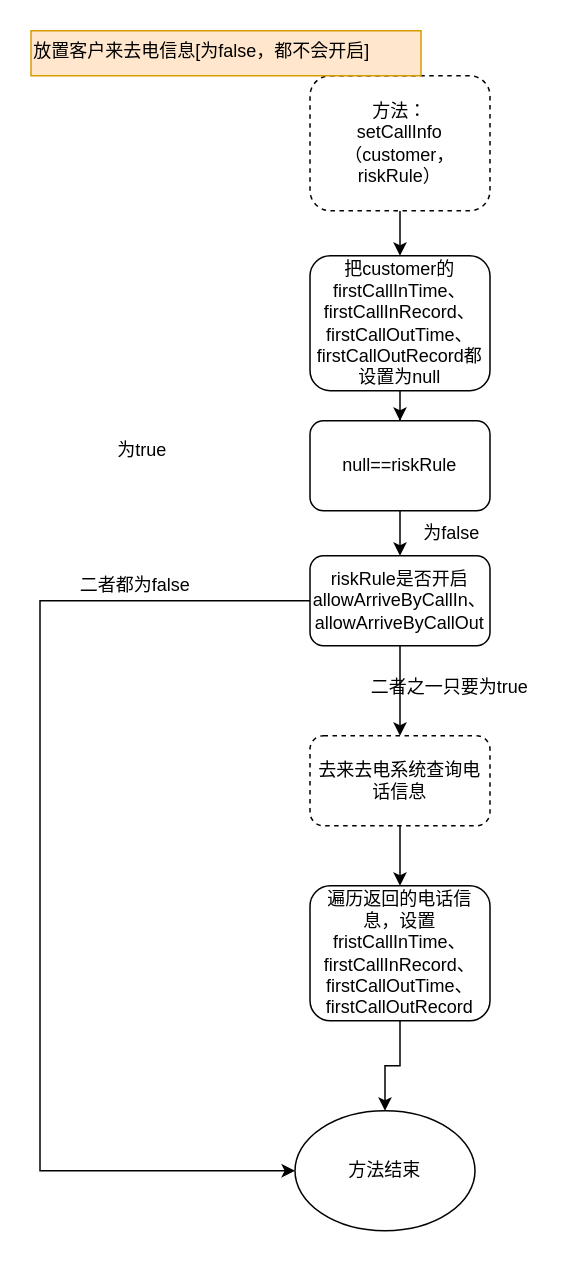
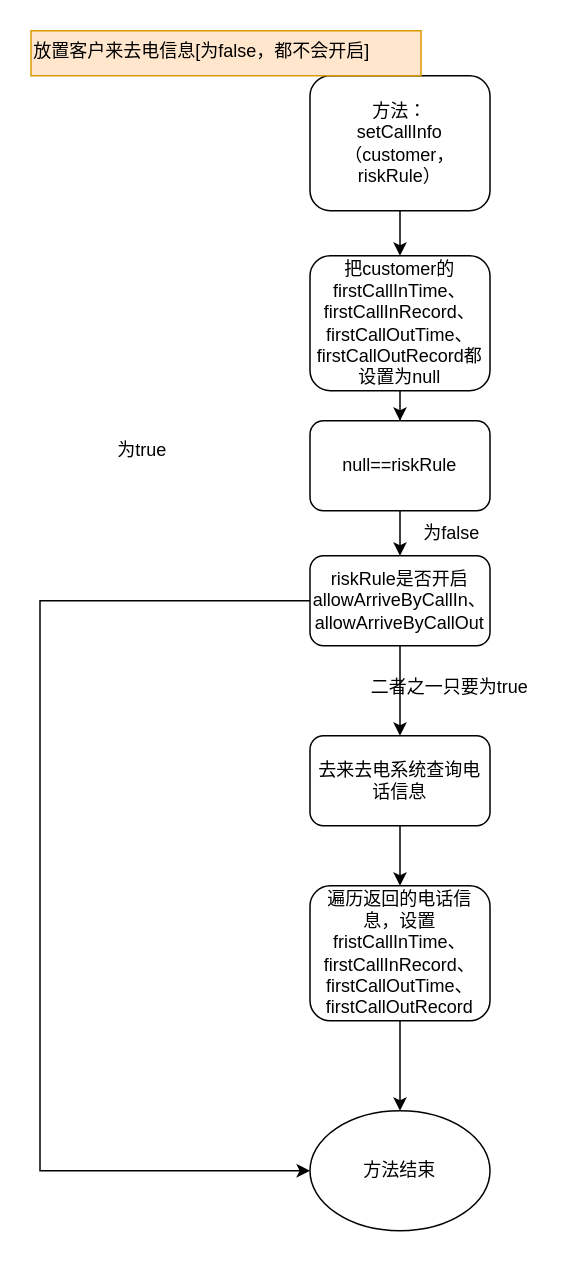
(400, 143) -> (400, 143)
(145, 586) -> none
(400, 781) -> (400, 781)
(385, 1171) -> (400, 1171)
